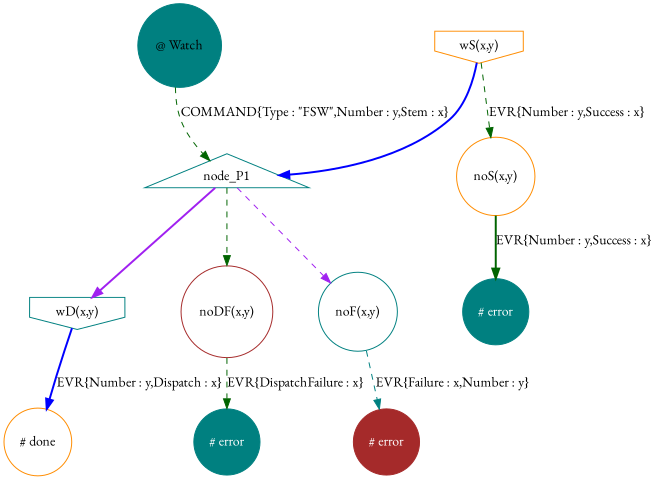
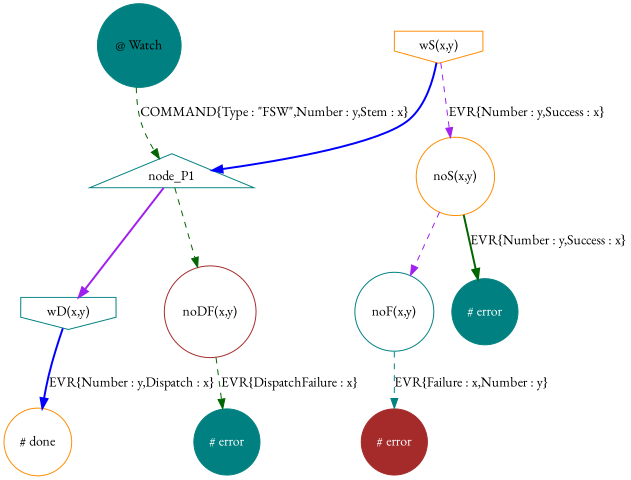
(485, 95) -> (445, 95)
(280, 232) -> (427, 239)
